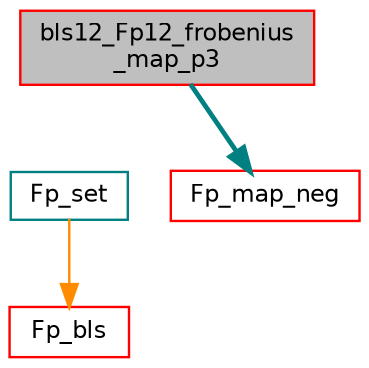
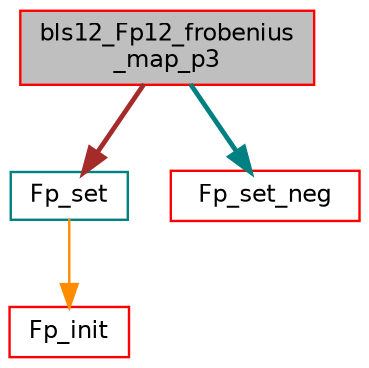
none -> (121, 119)
(265, 196) -> (265, 196)
(69, 332) -> (69, 332)
